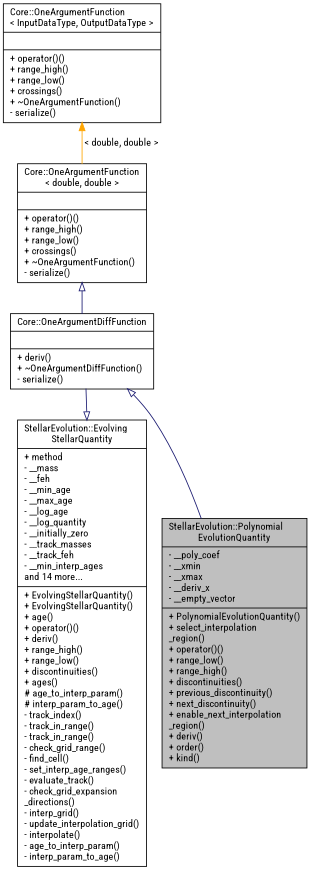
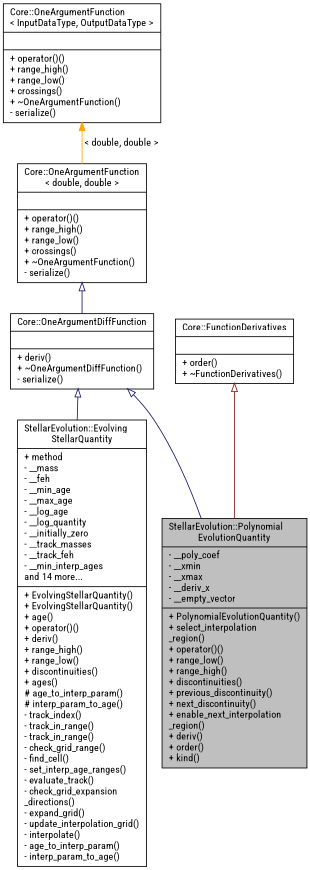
none -> (234, 351)
(86, 400) -> (77, 409)
(52, 813) -> (55, 813)
